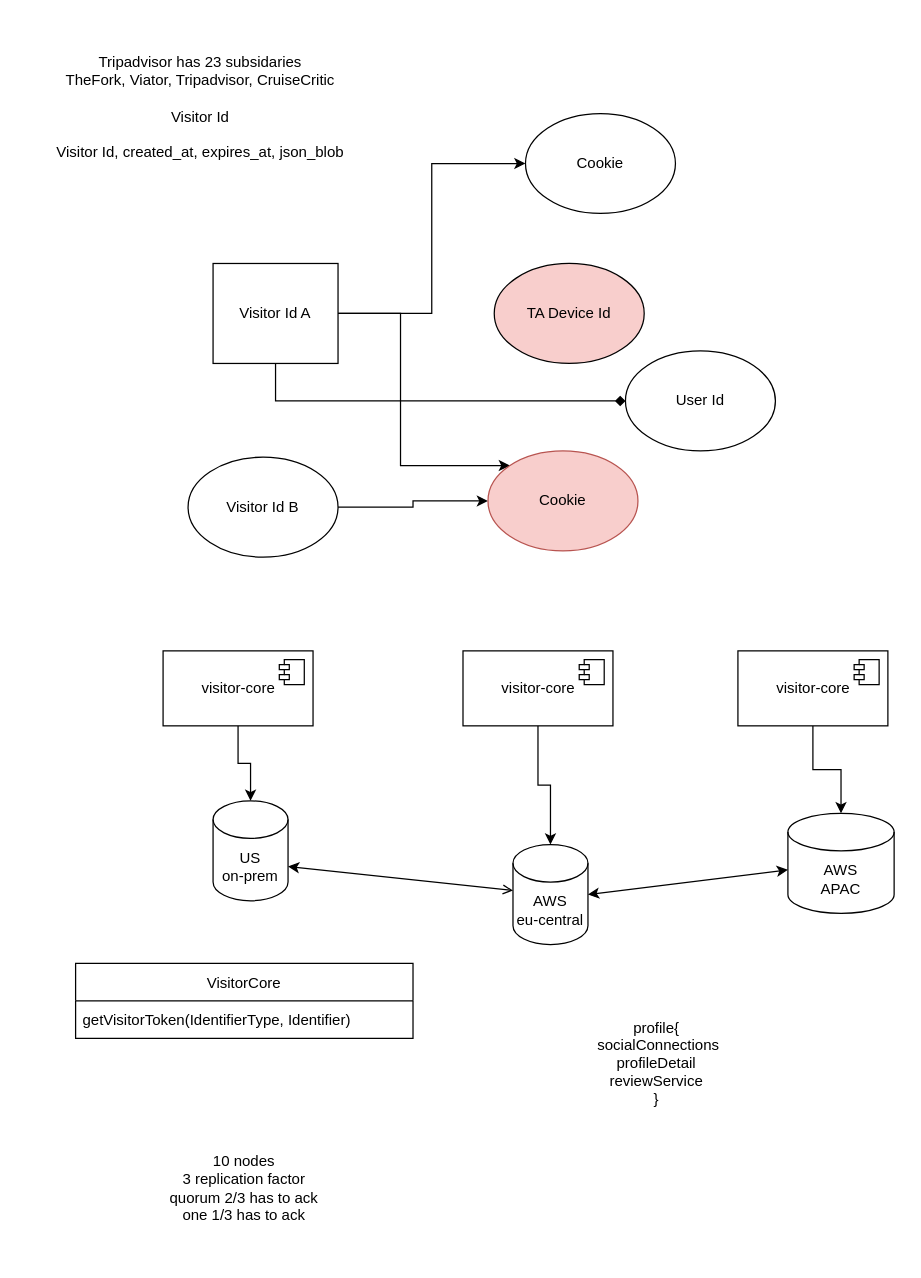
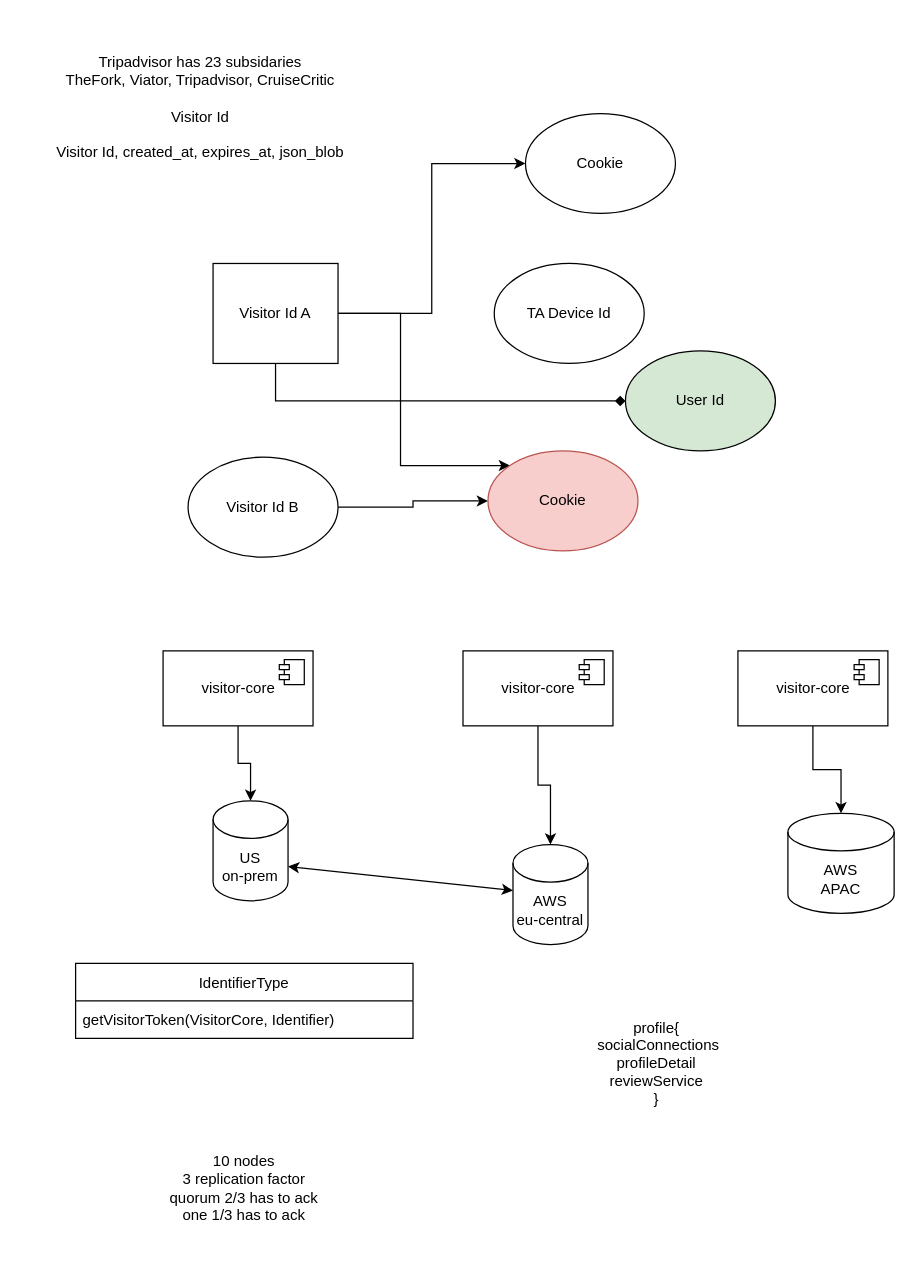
(569, 313) -> (569, 313)
(701, 401) -> (701, 401)
(688, 882) -> none
(505, 890) -> (503, 889)
(244, 983) -> (244, 983)
(248, 1020) -> (235, 1020)
